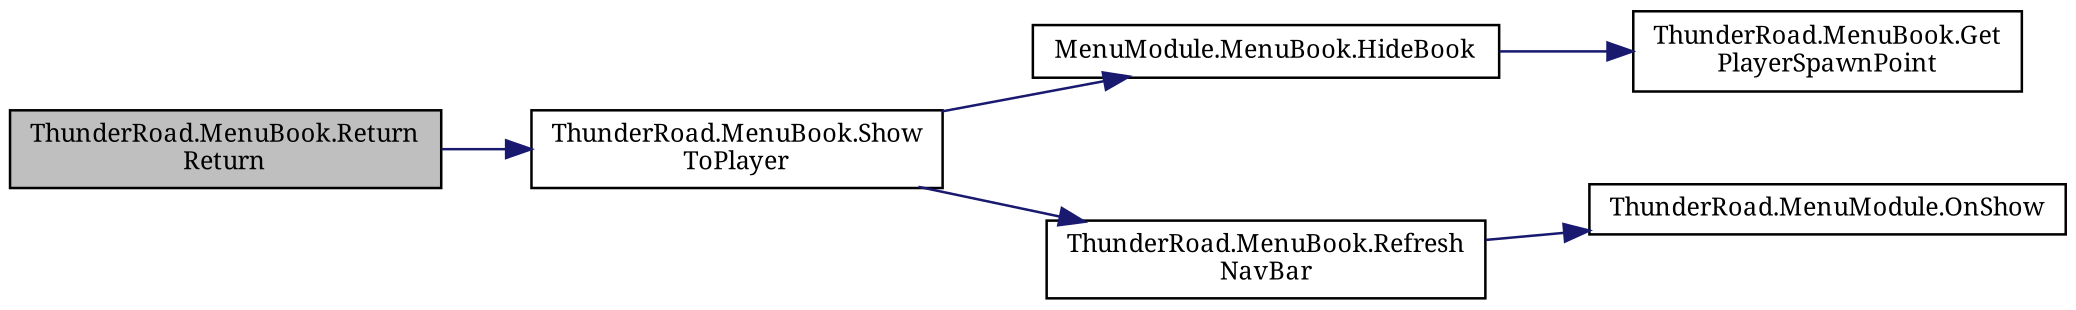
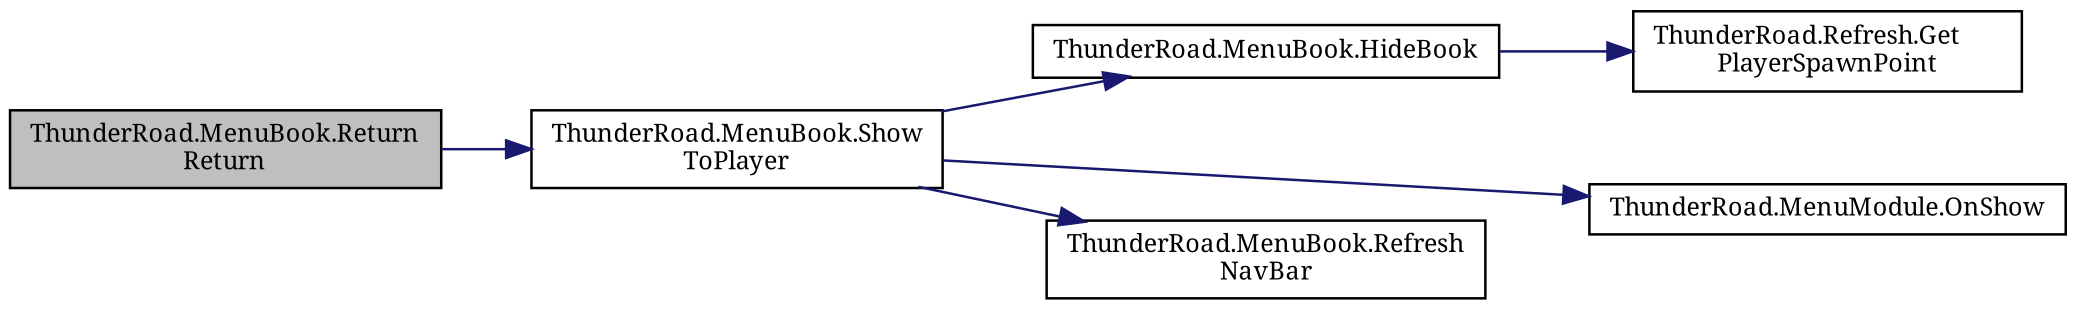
(1266, 51) -> (1266, 51)
(1828, 51) -> (1828, 51)
(1525, 236) -> (1253, 178)
